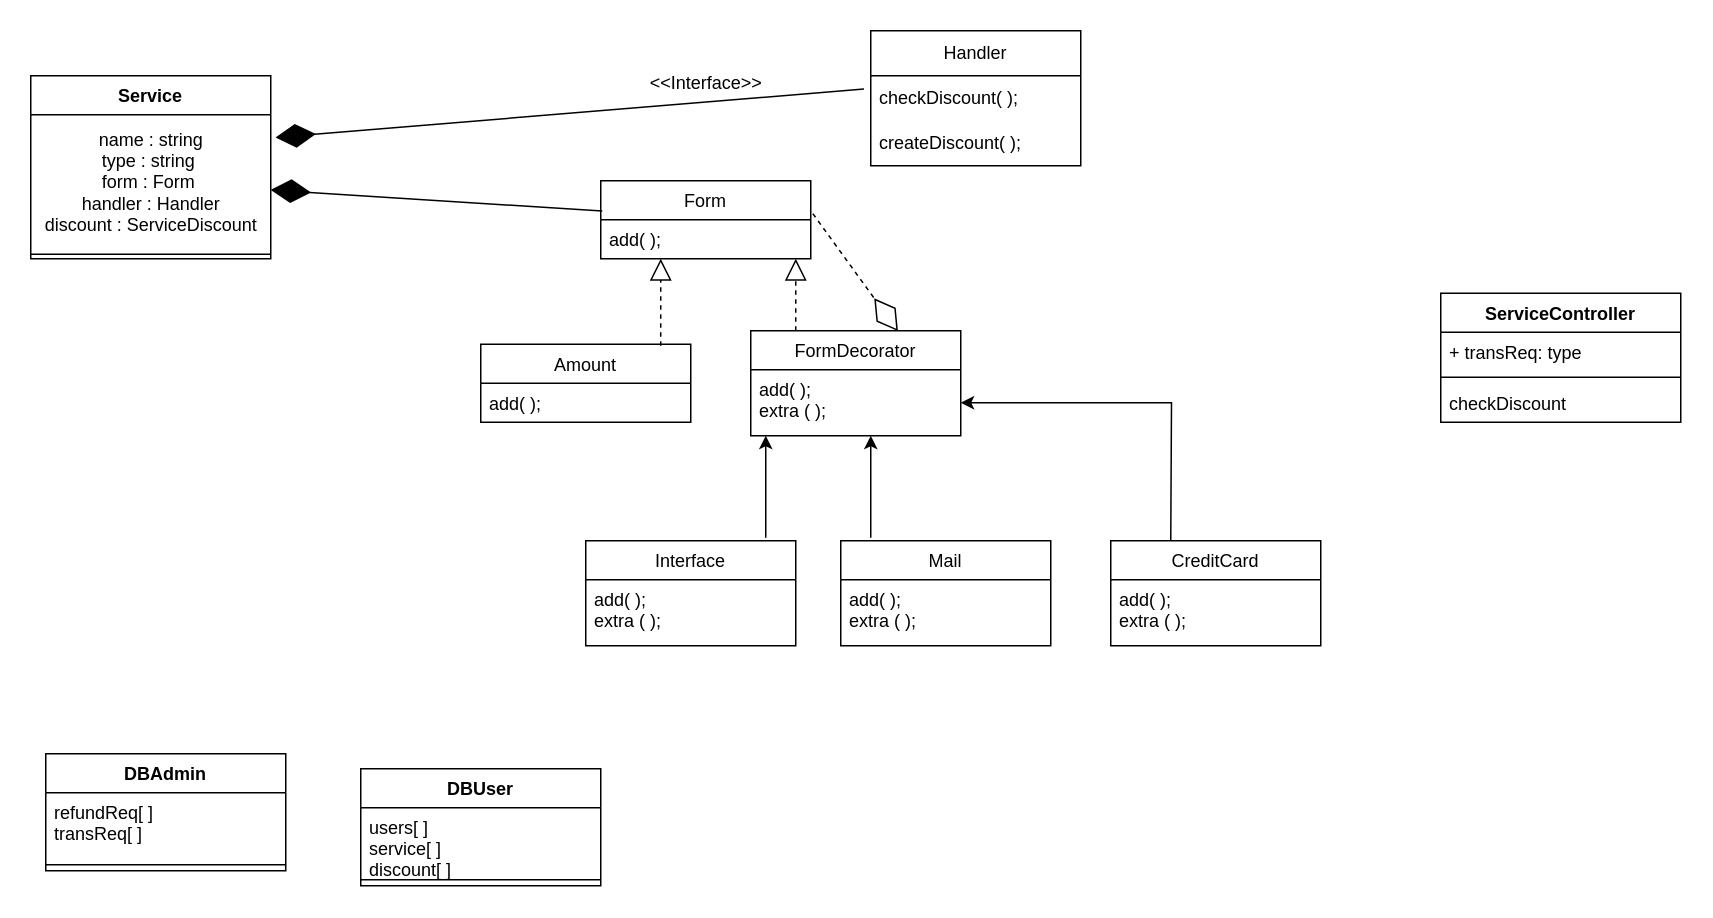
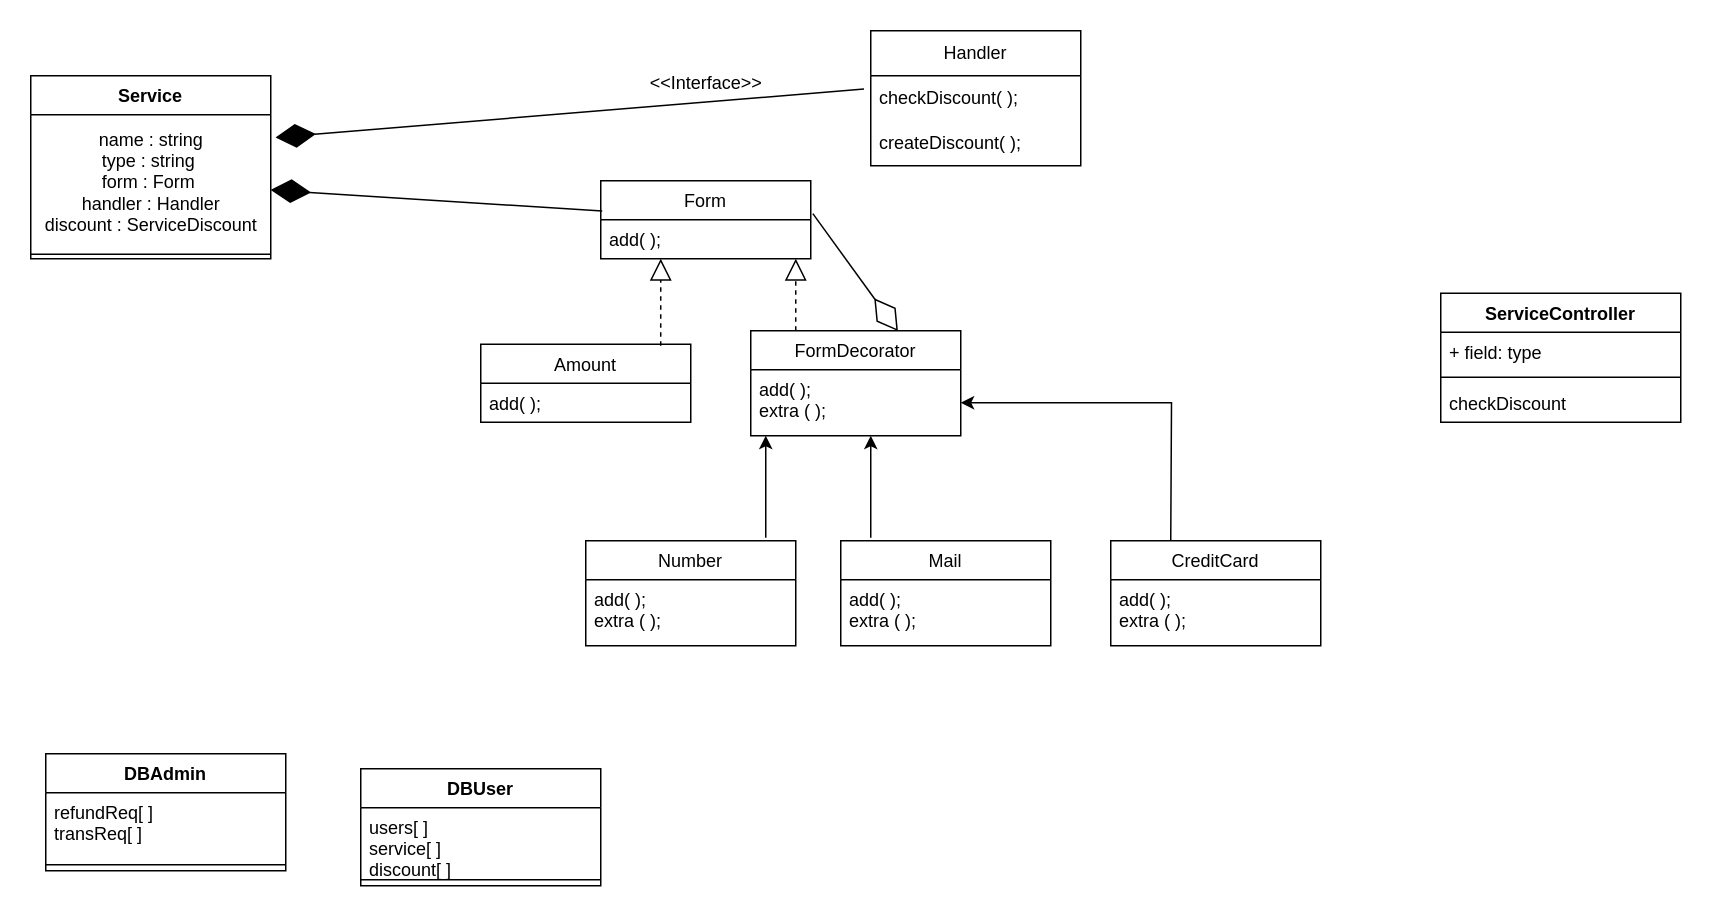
(845, 257) -> (845, 257)
(1523, 353) -> (1503, 353)
(690, 561) -> (690, 561)
